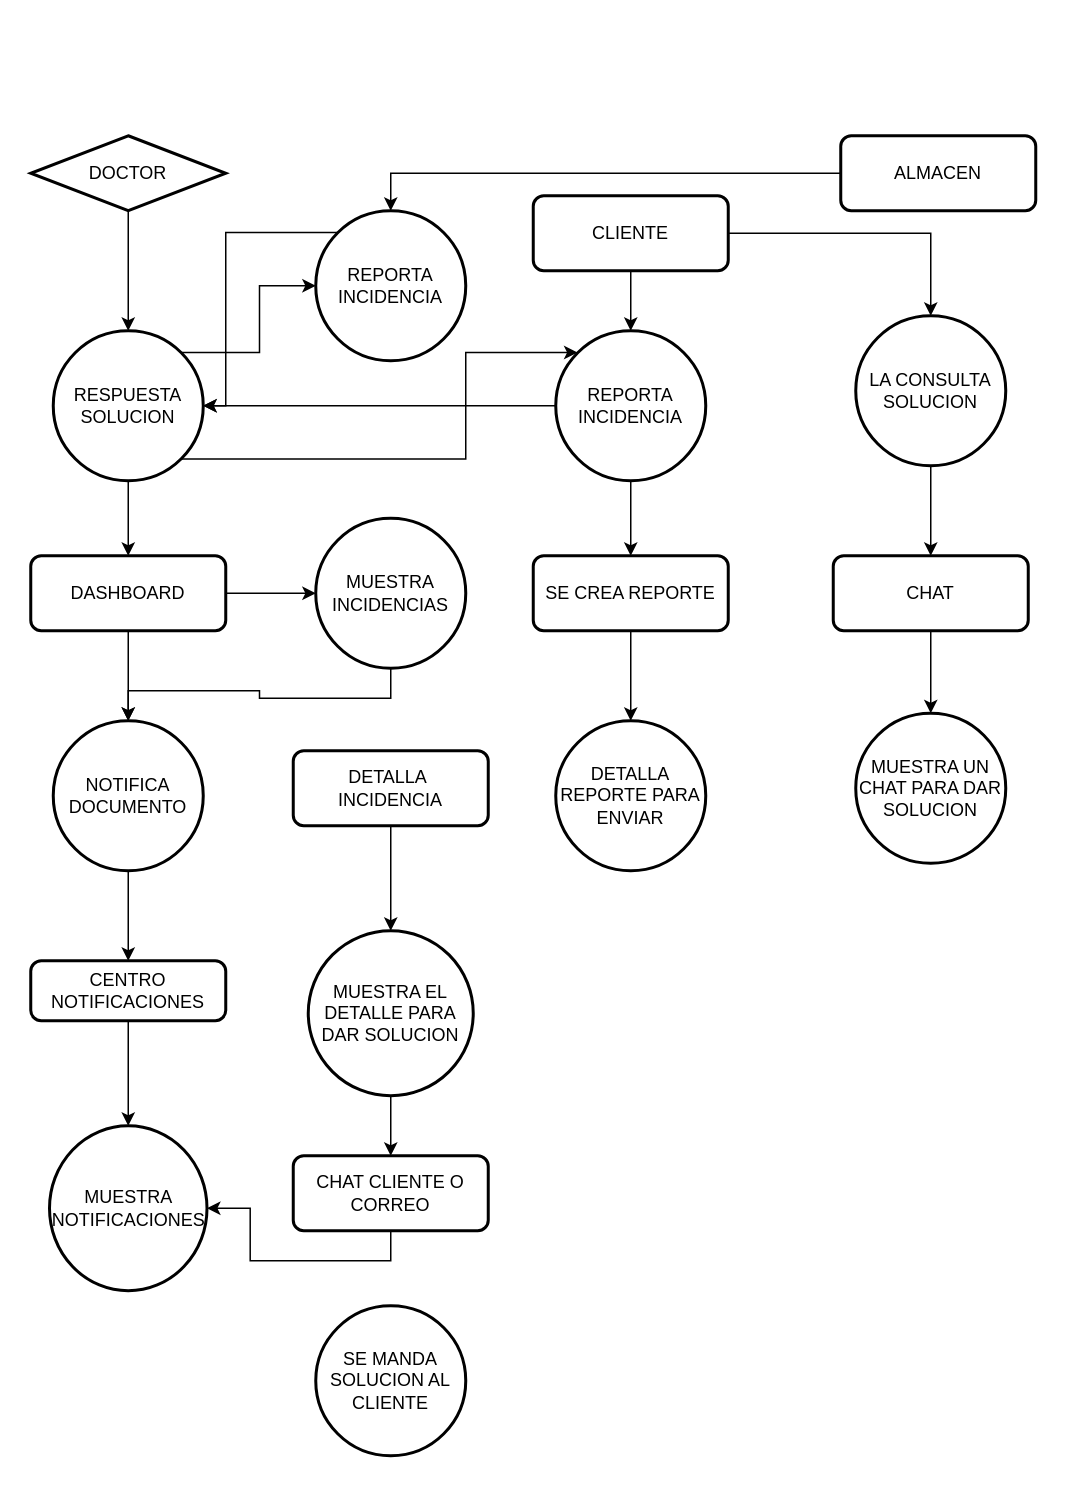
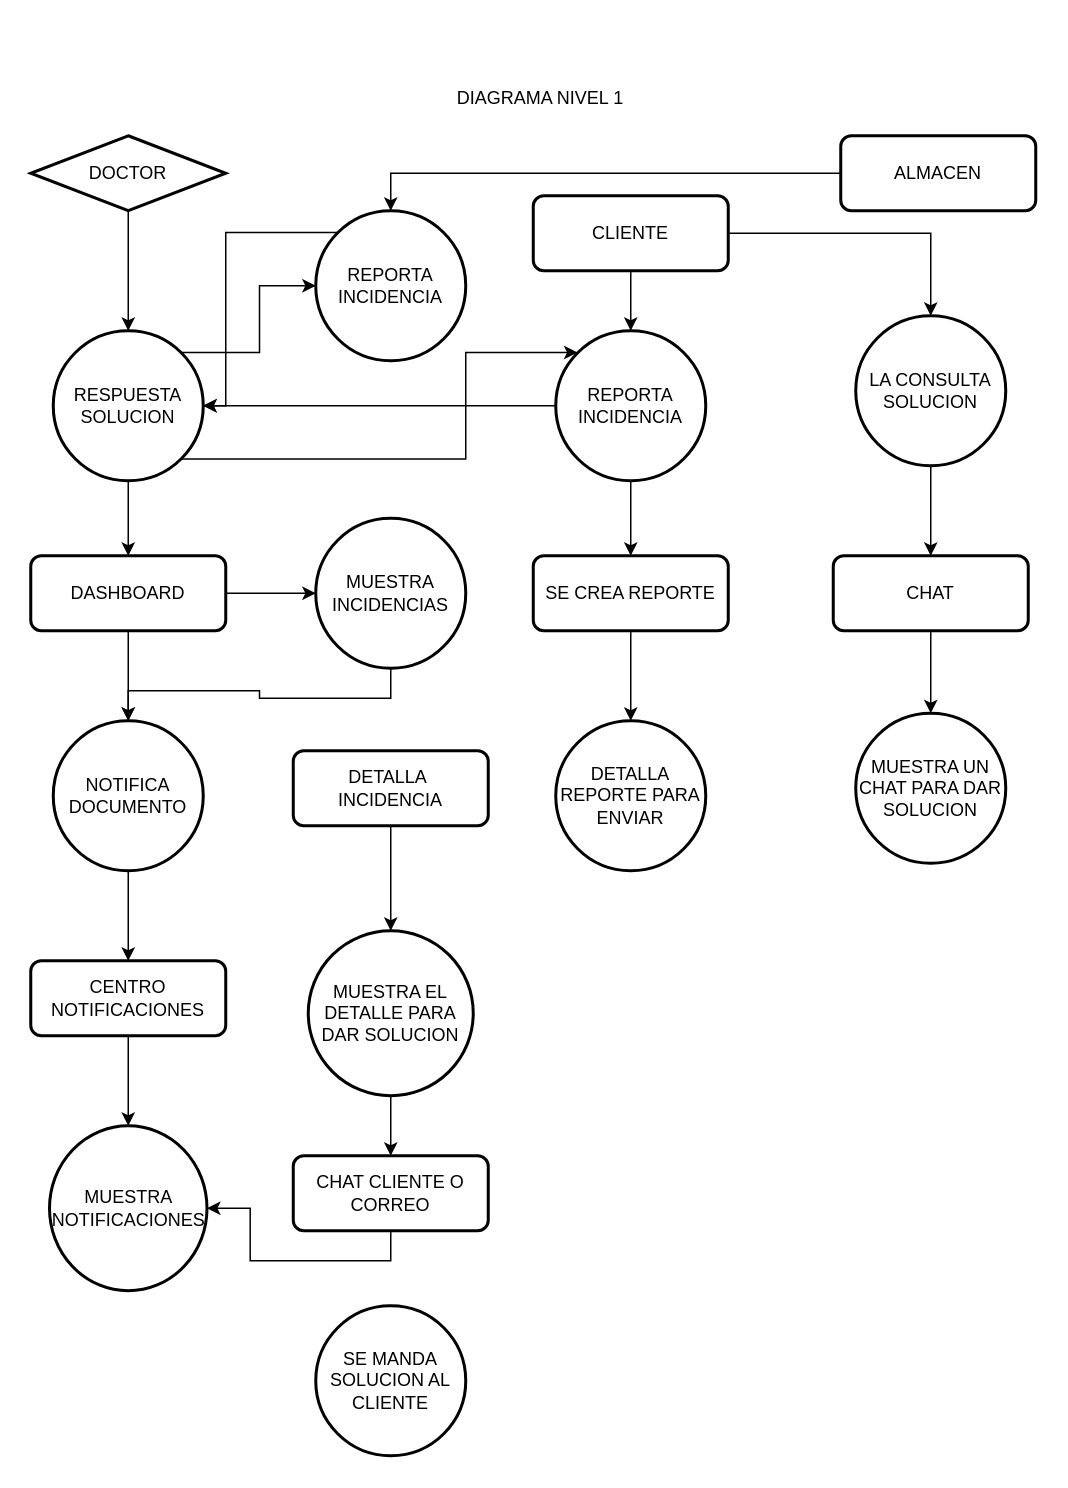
none -> (541, 98)
(128, 991) -> (128, 998)
